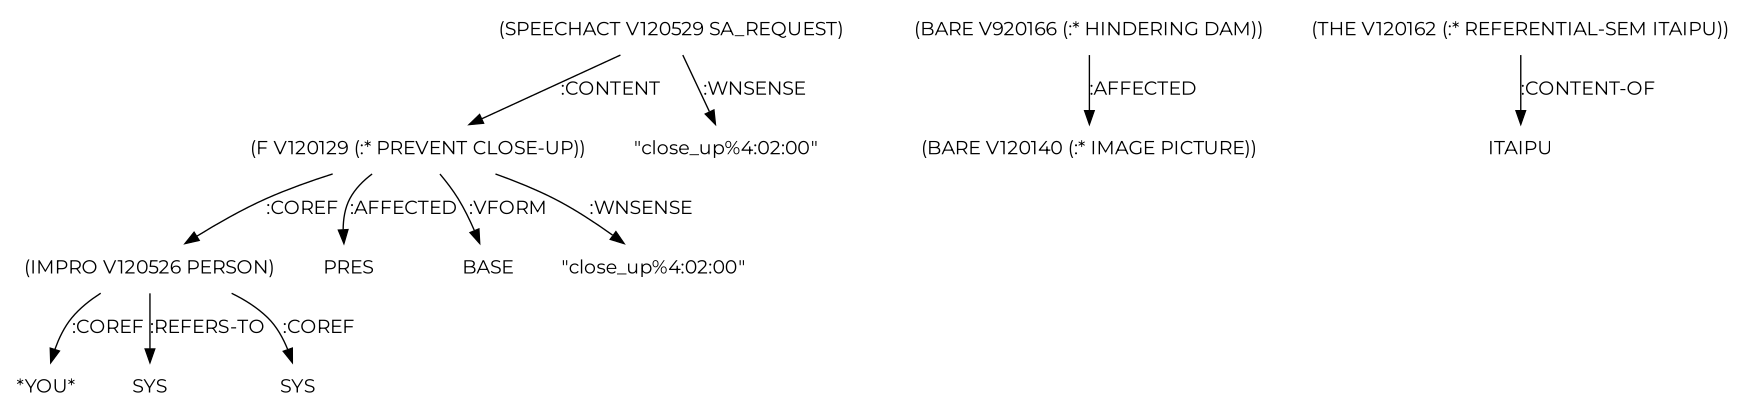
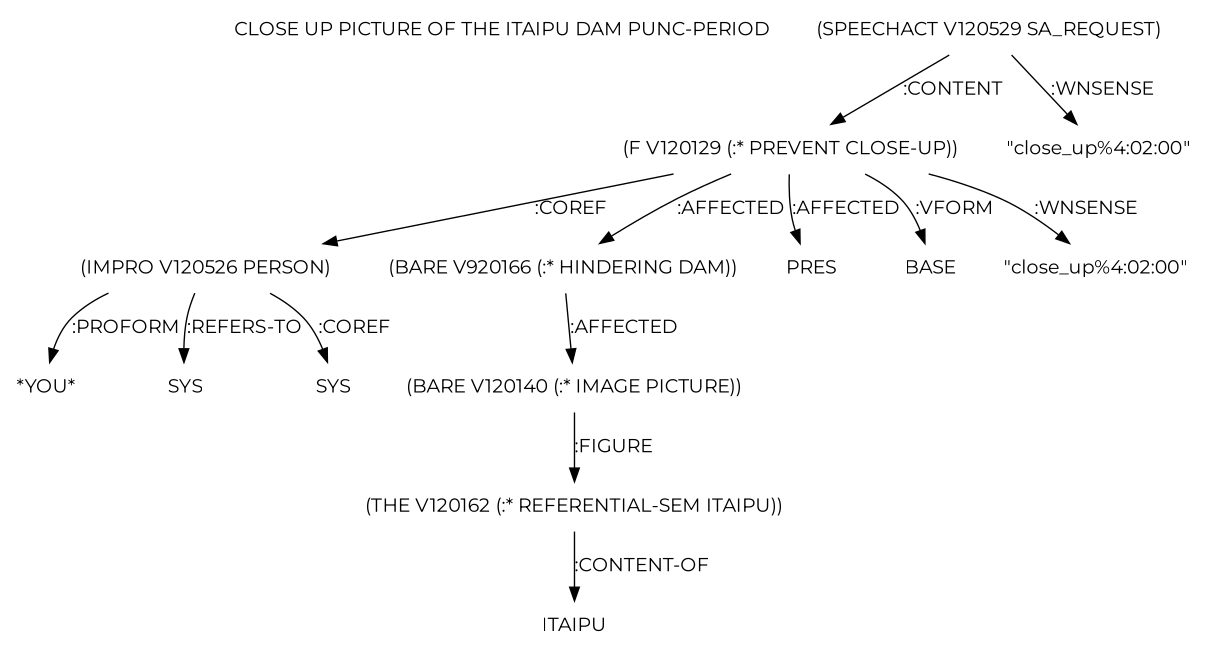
none -> (502, 30)
none -> (670, 202)
(108, 328) -> (126, 328)
none -> (574, 440)
